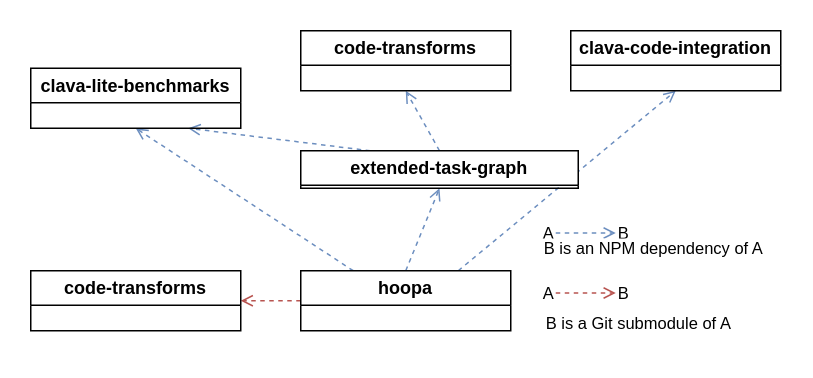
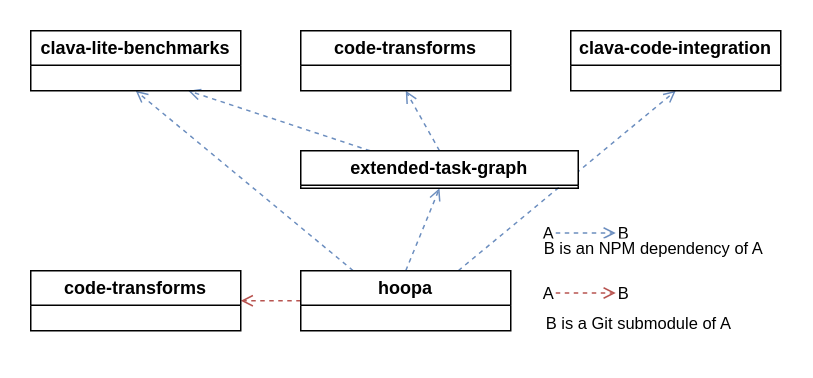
(136, 98) -> (136, 61)
